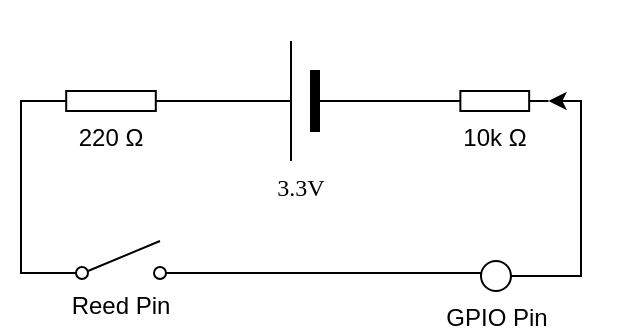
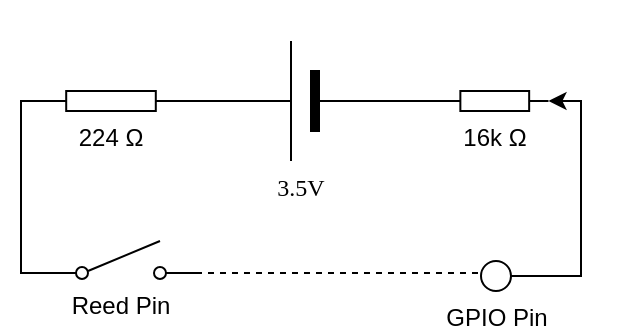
(112, 139) -> (112, 139)
(496, 139) -> (496, 139)
(302, 189) -> (302, 189)
(341, 273) -> (341, 273)
